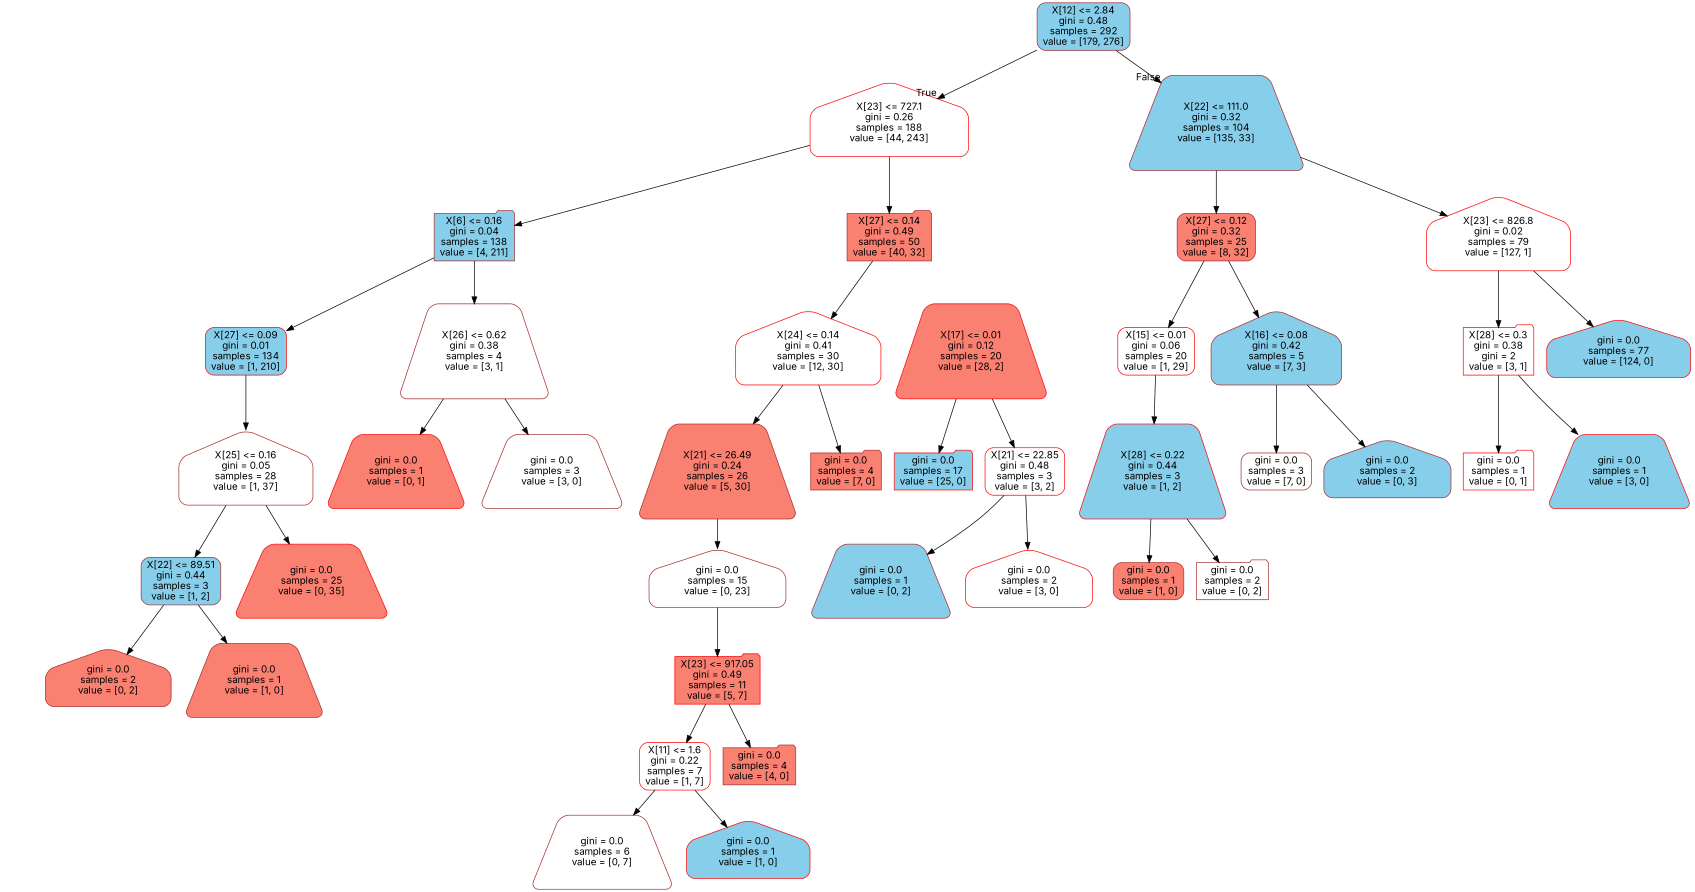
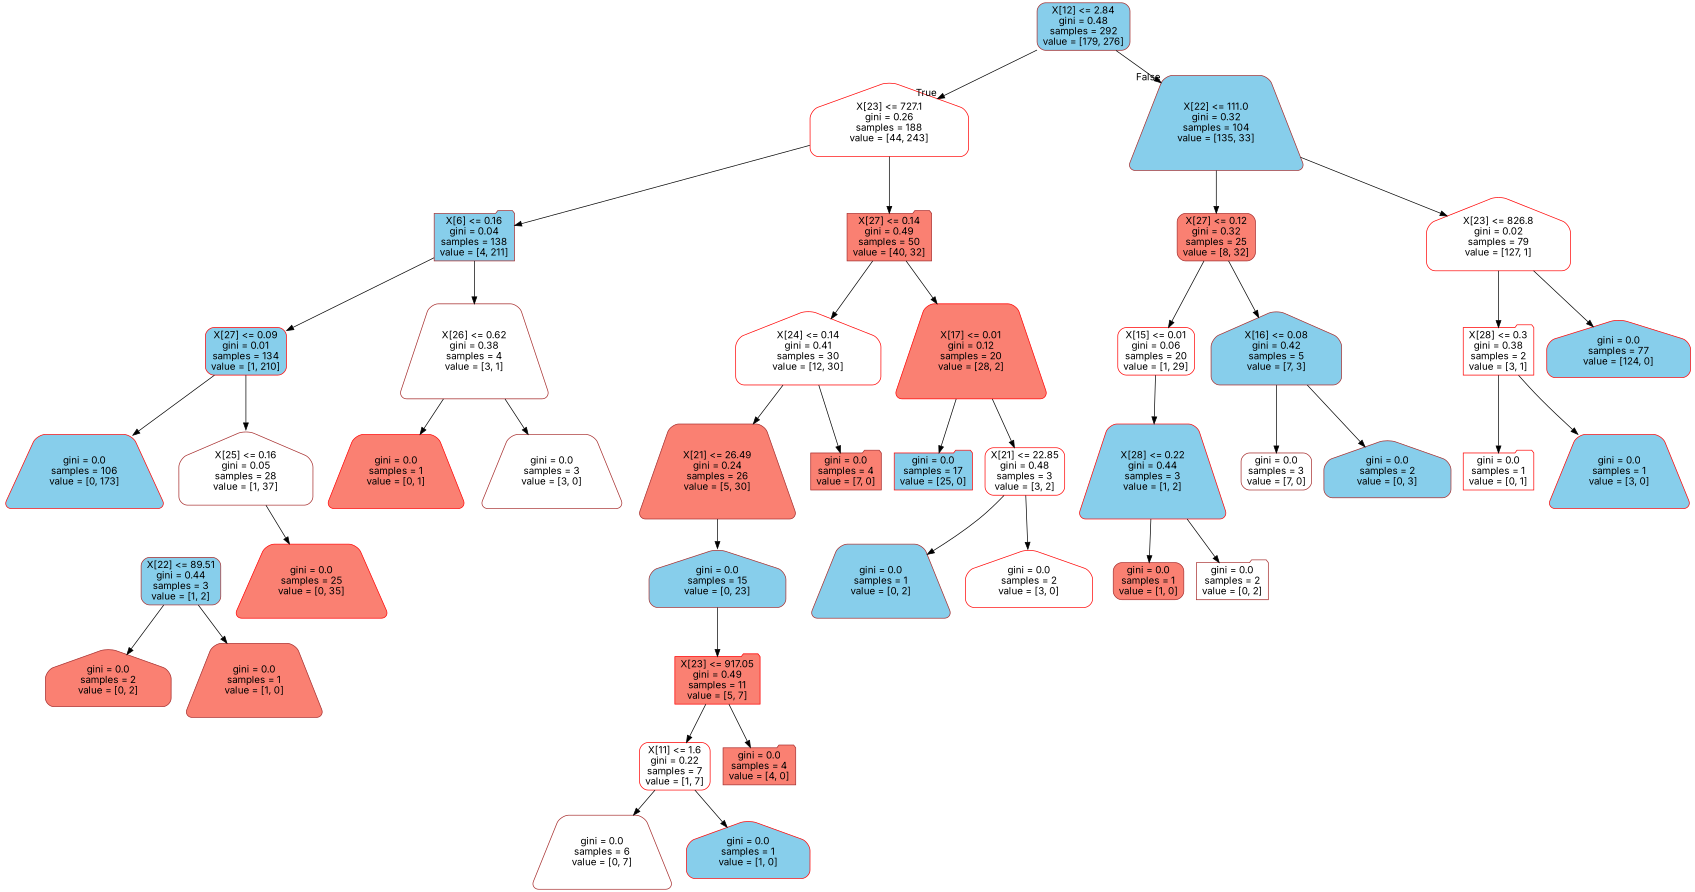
none -> (920, 280)
(1499, 351) -> (1499, 351)
none -> (85, 471)
(212, 528) -> none
(717, 581) -> (717, 581)
